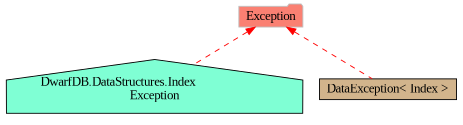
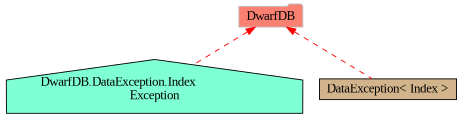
(271, 17) -> (271, 17)
(155, 89) -> (155, 89)
